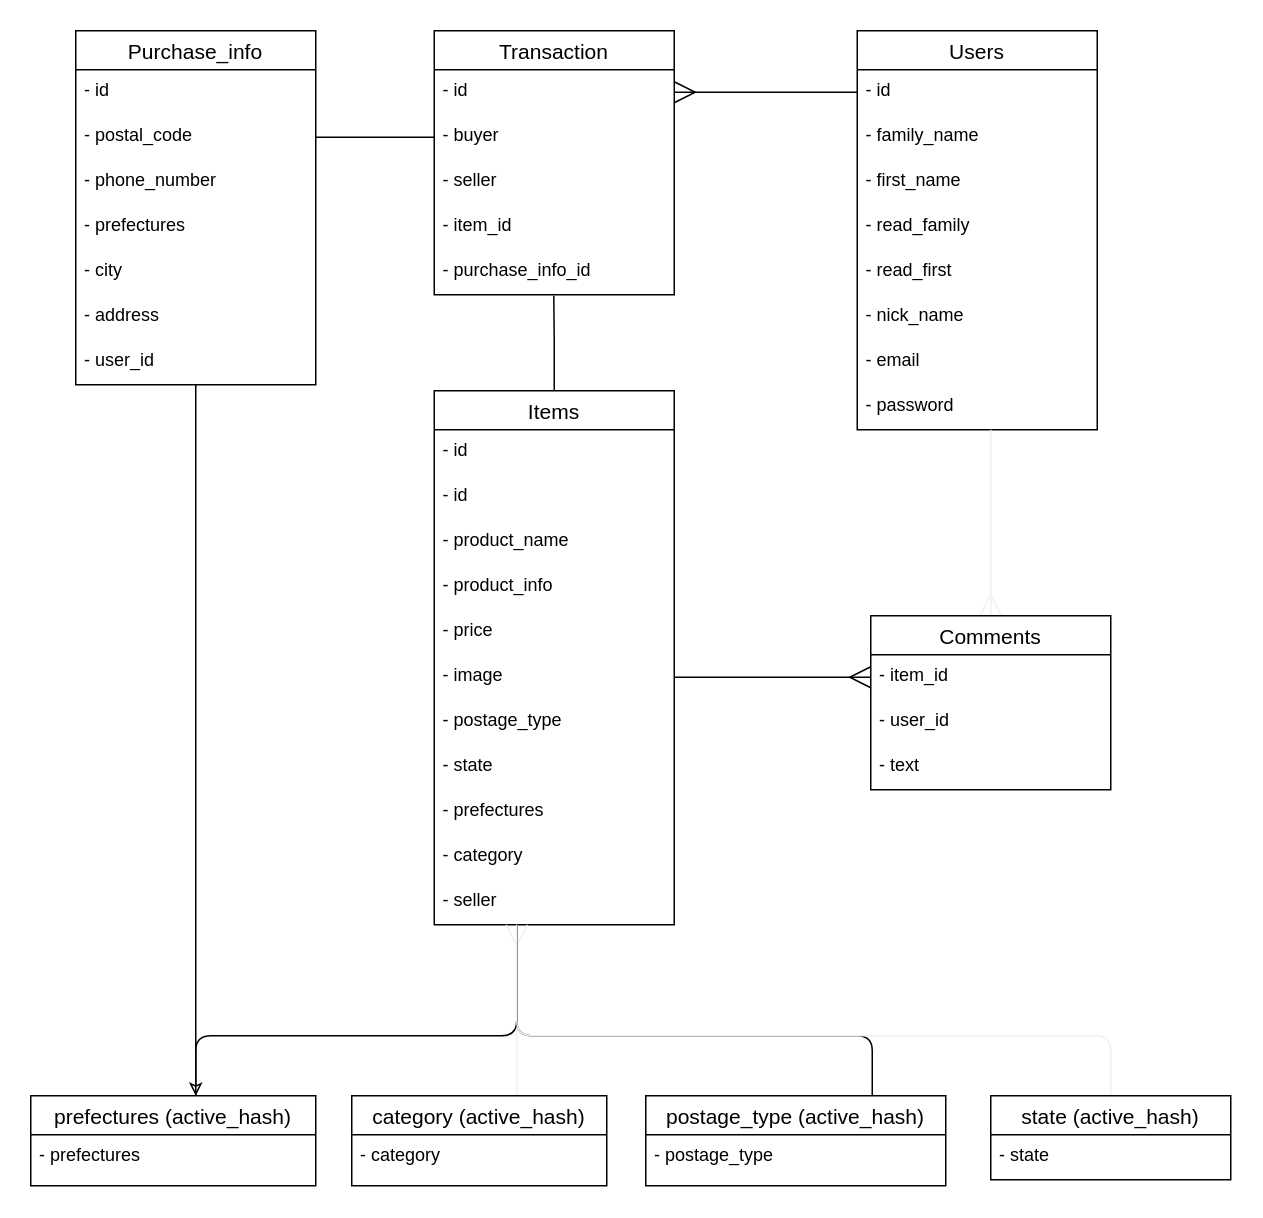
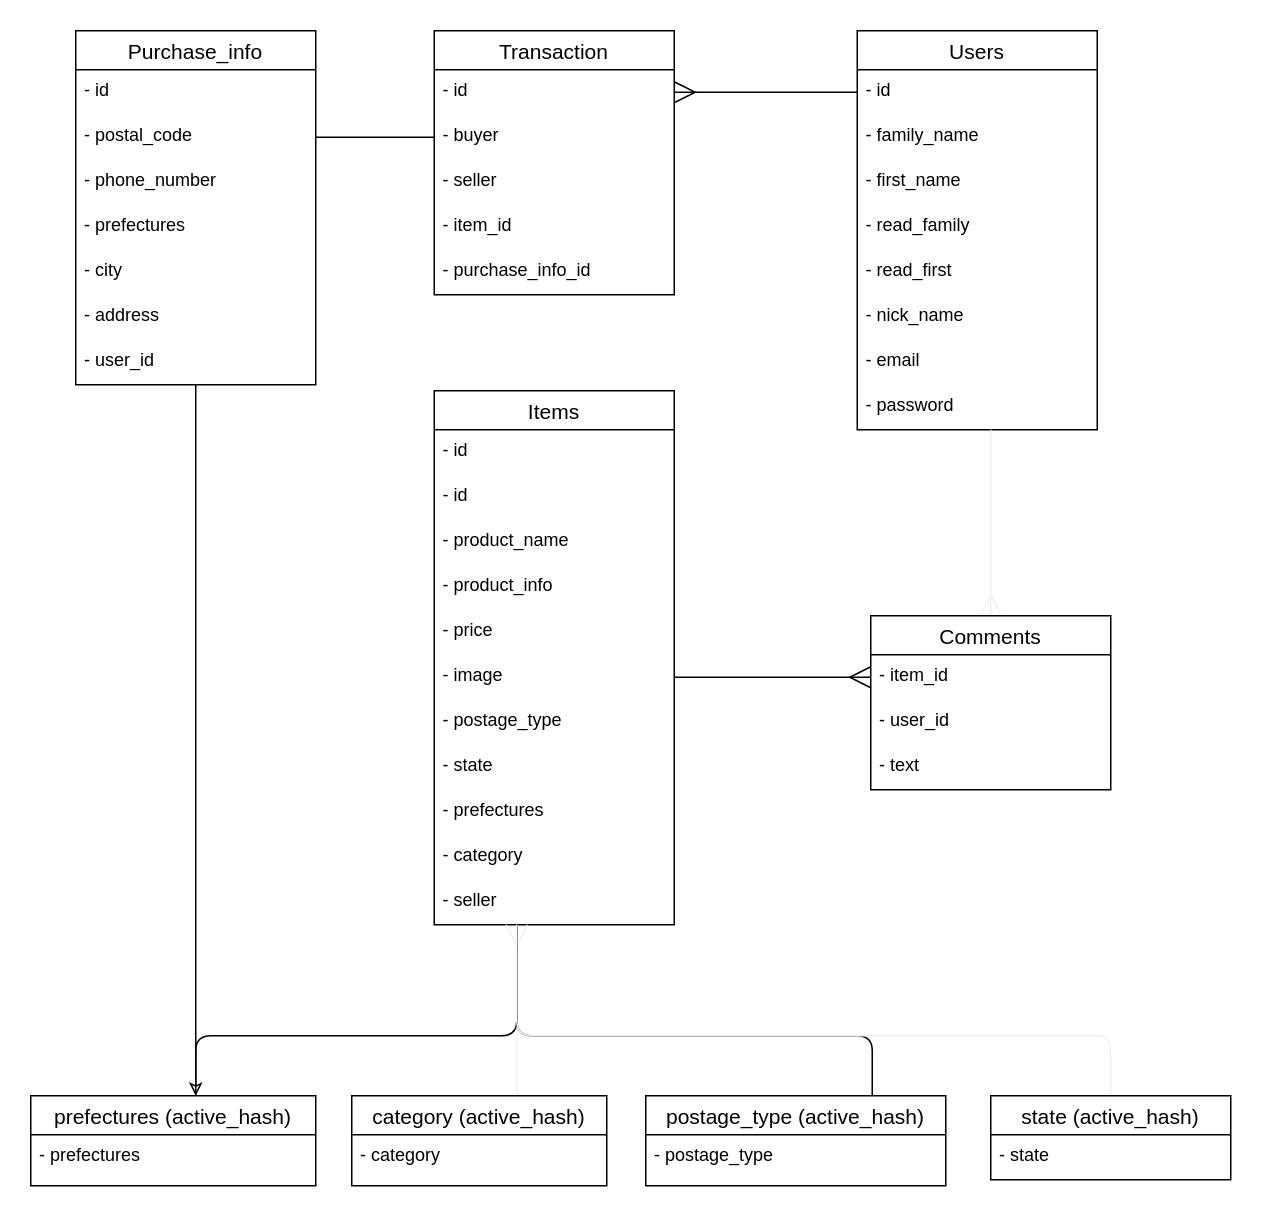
(554, 344) -> none
